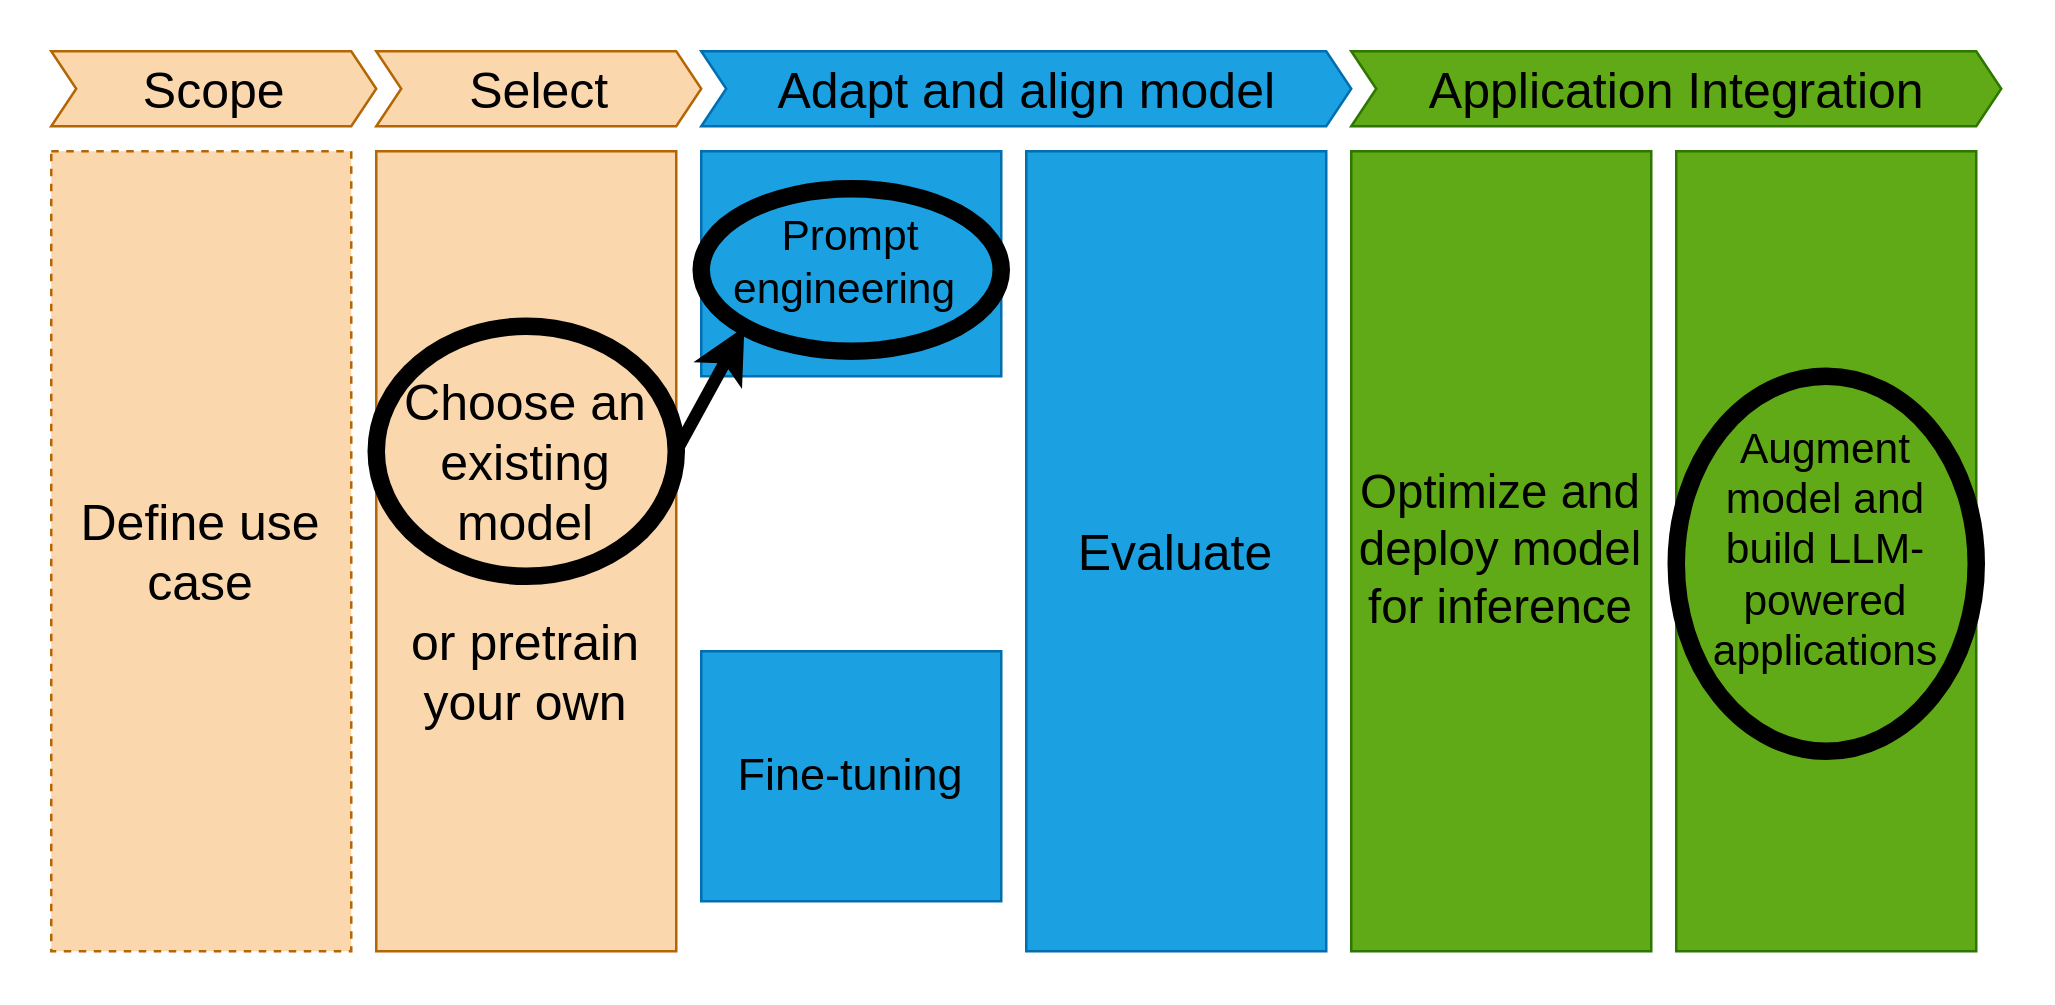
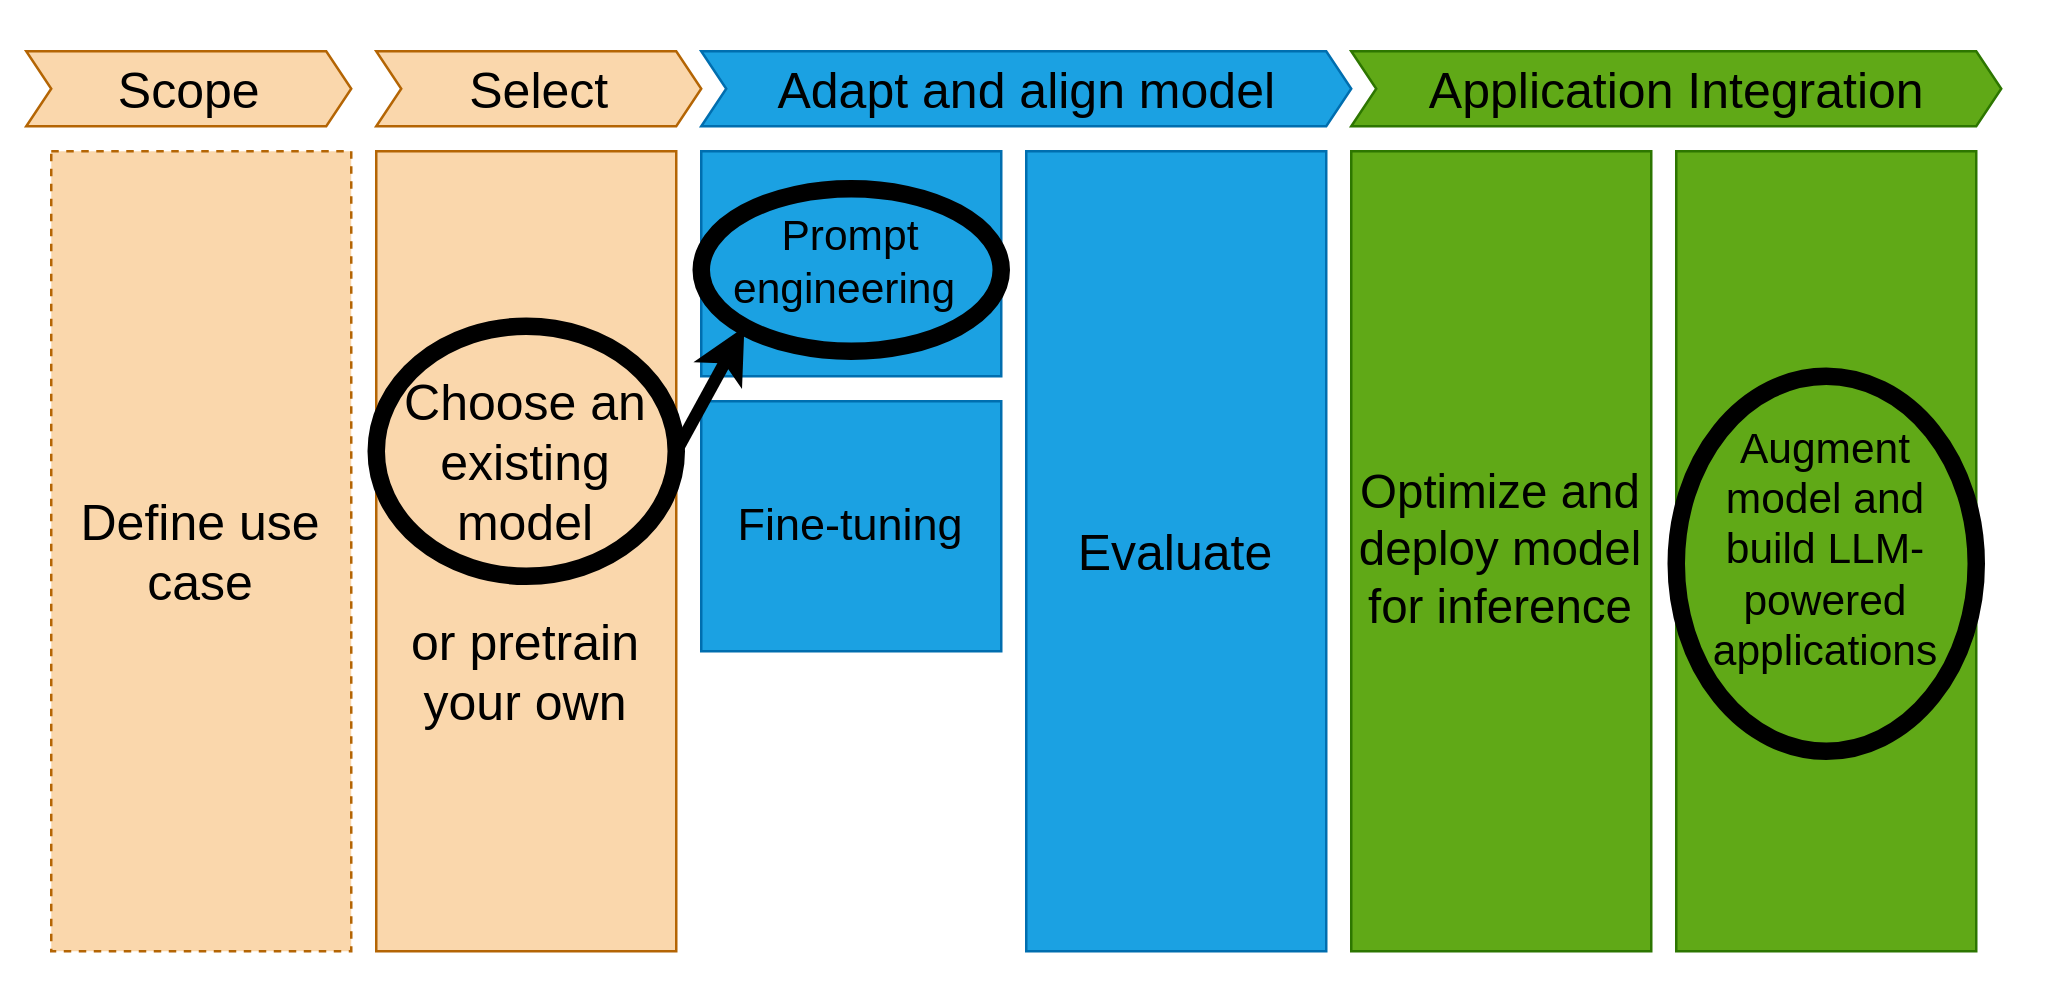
(214, 89) -> (189, 89)
(851, 776) -> (851, 526)
